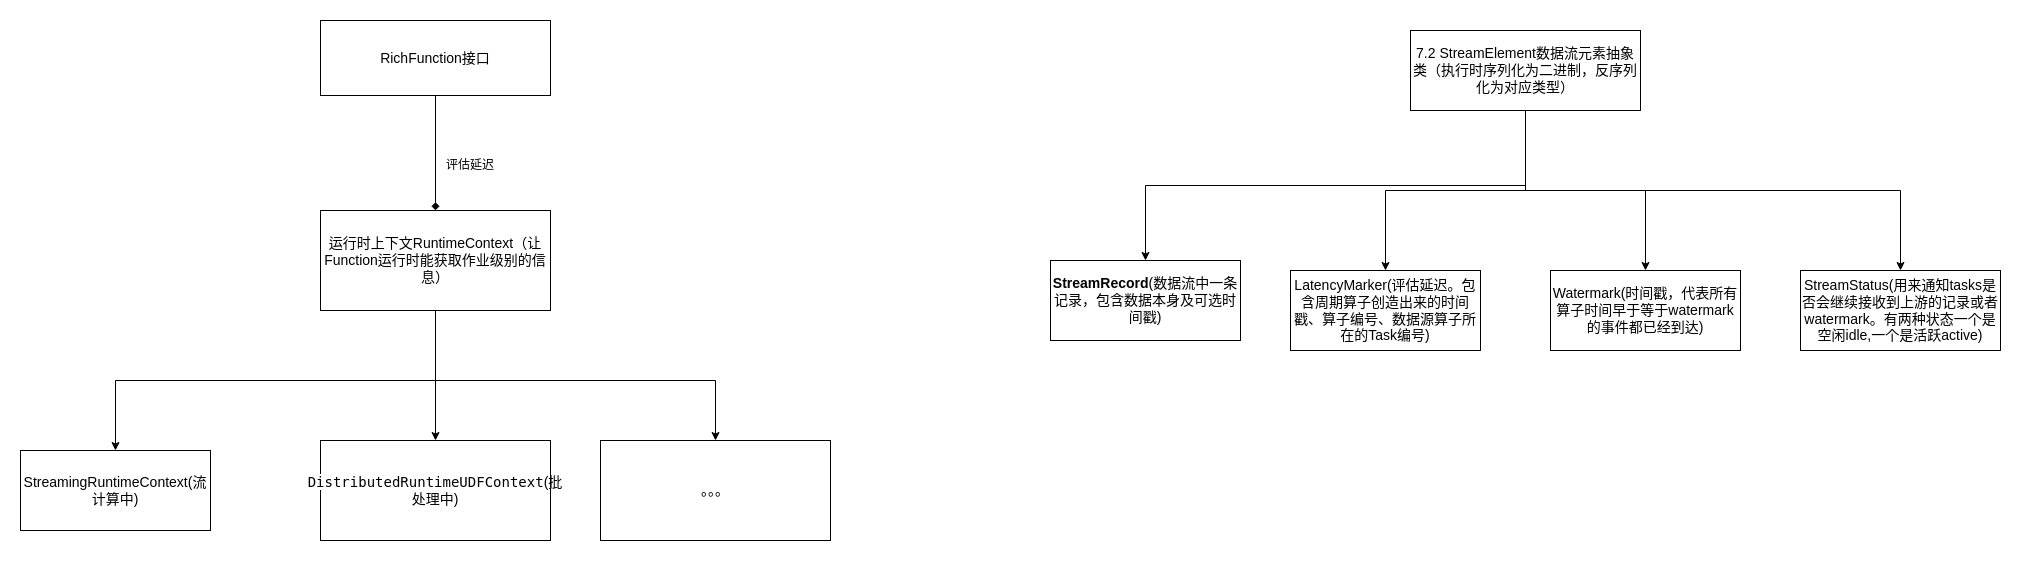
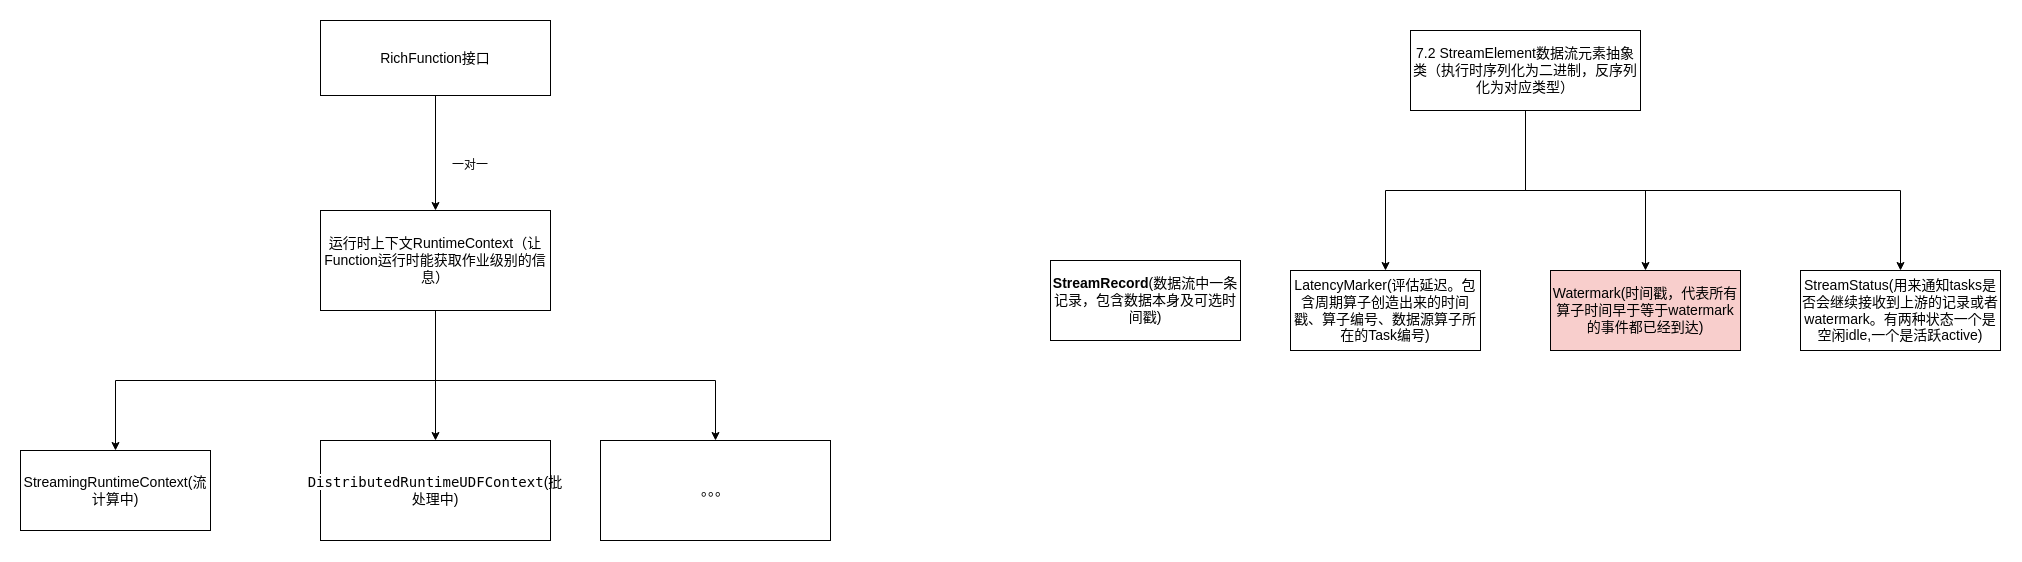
(471, 166) -> (471, 166)
(1301, 186) -> none
(436, 201) -> (436, 202)
(1646, 311) -> (1646, 311)
